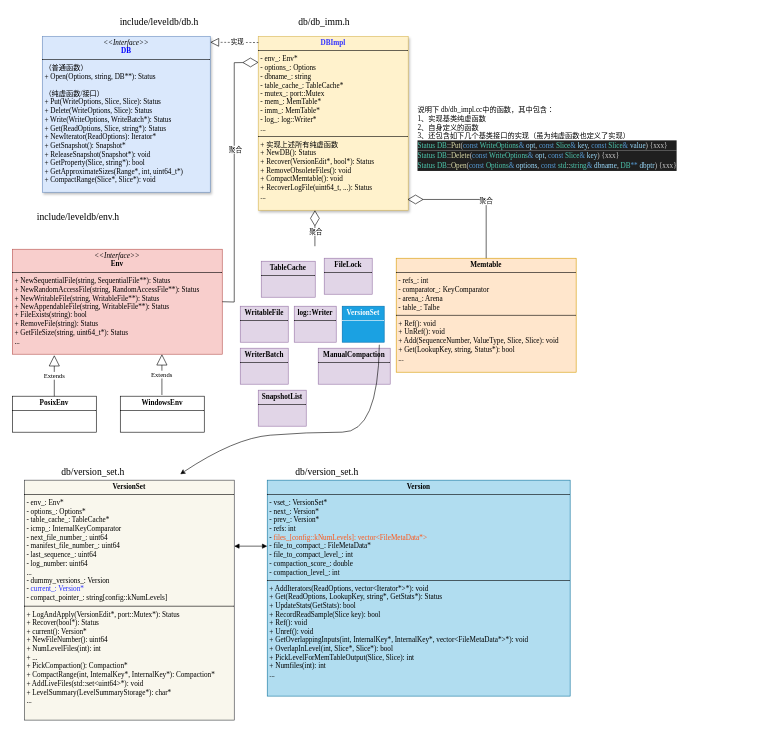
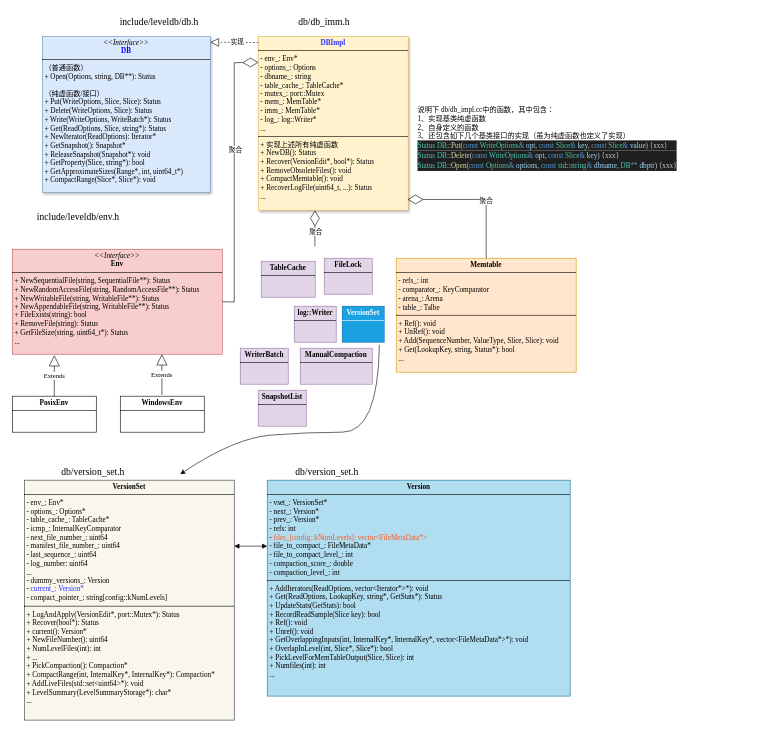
(264, 324) -> none
(354, 366) -> (336, 366)
